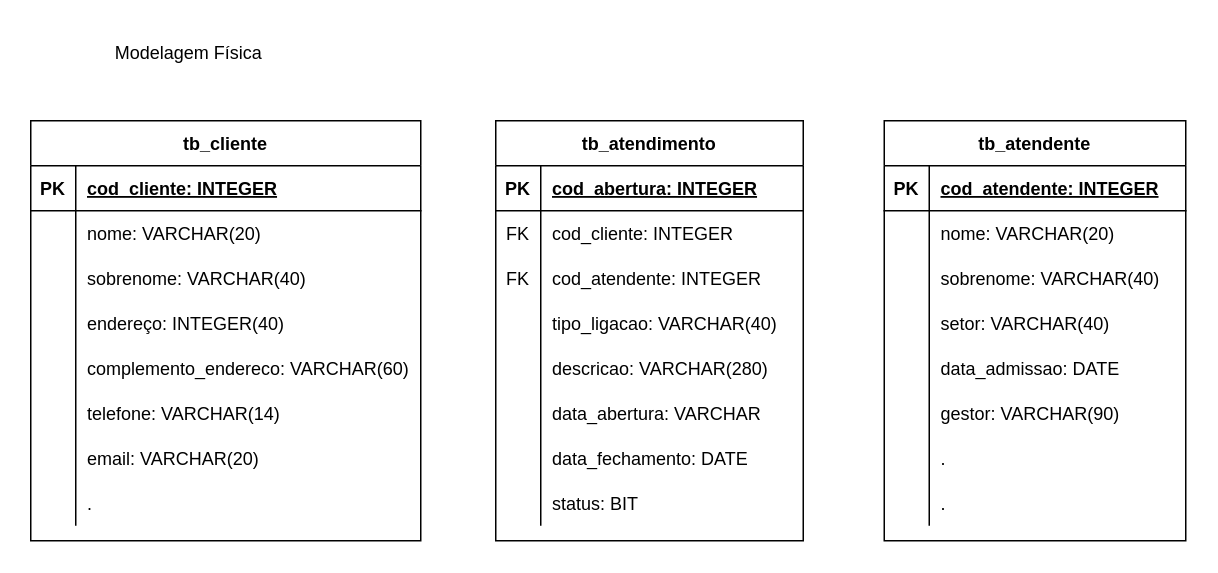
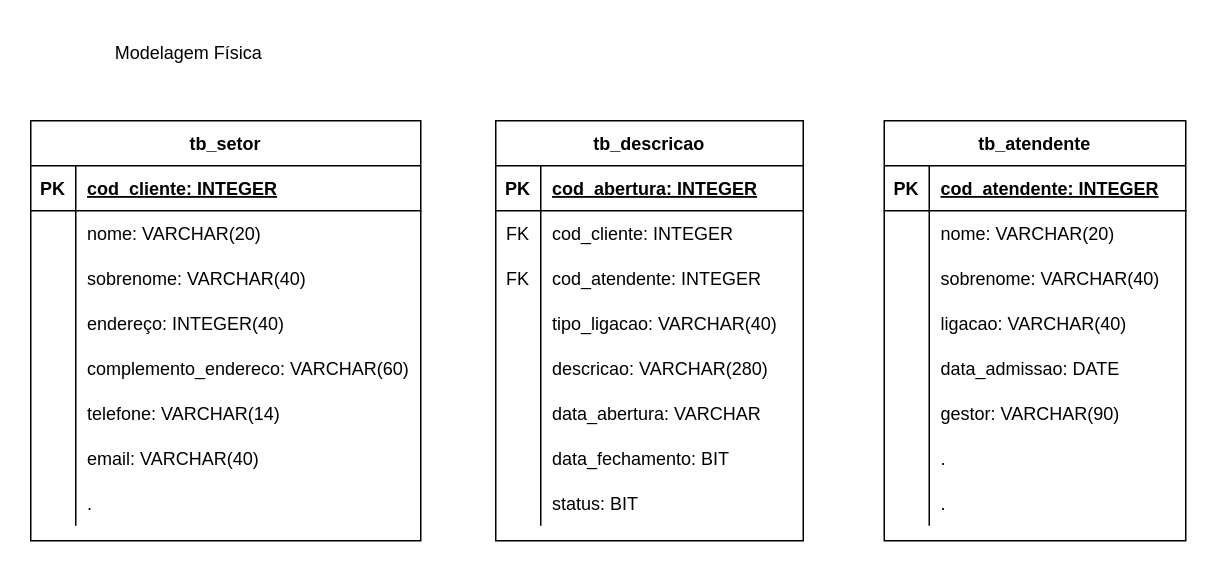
(225, 144) -> (225, 144)
(649, 144) -> (649, 144)
(1027, 324) -> (1032, 324)
(168, 459) -> (168, 459)
(653, 459) -> (648, 459)
